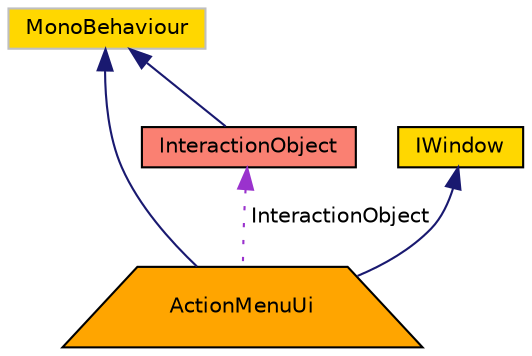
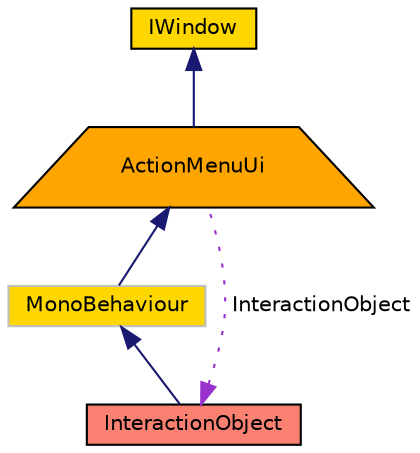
(128, 179) -> (138, 256)
